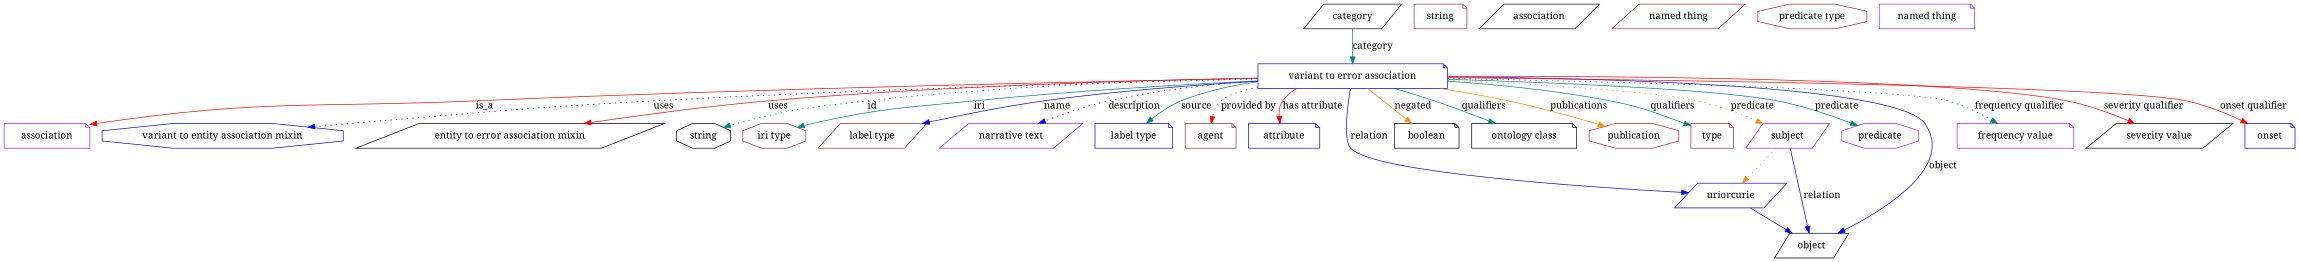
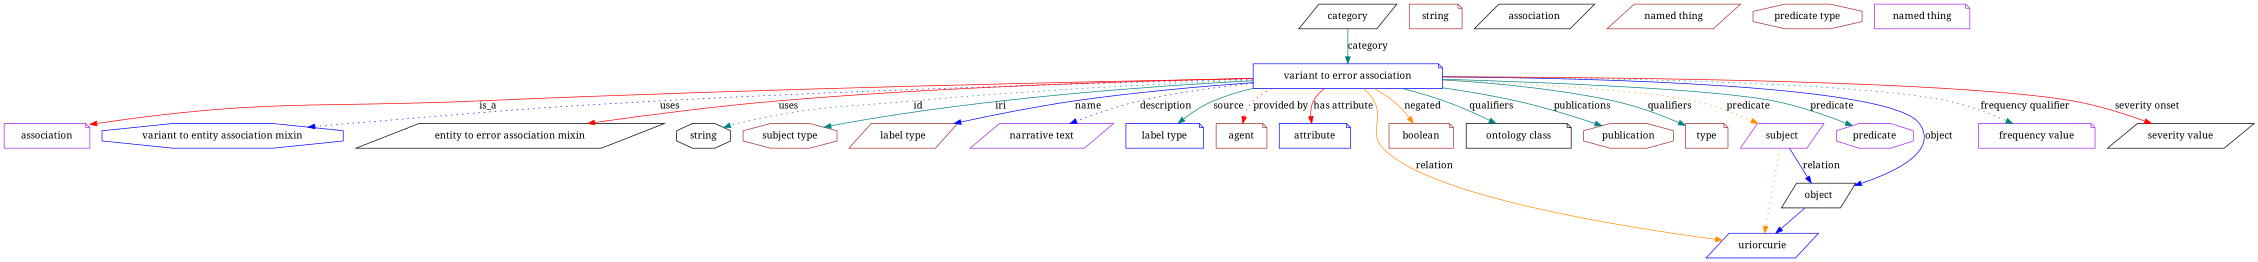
(1520, 103) -> (1520, 102)
(2144, 106) -> (2147, 106)
(774, 136) -> (790, 136)
(1427, 136) -> (1421, 136)
(2270, 136) -> none
(1484, 177) -> (1512, 202)
(1768, 219) -> (1793, 218)
